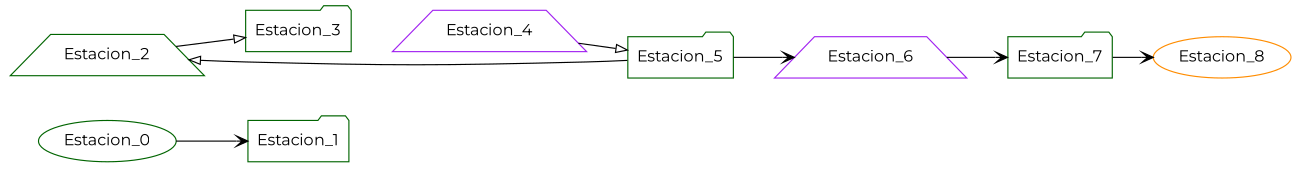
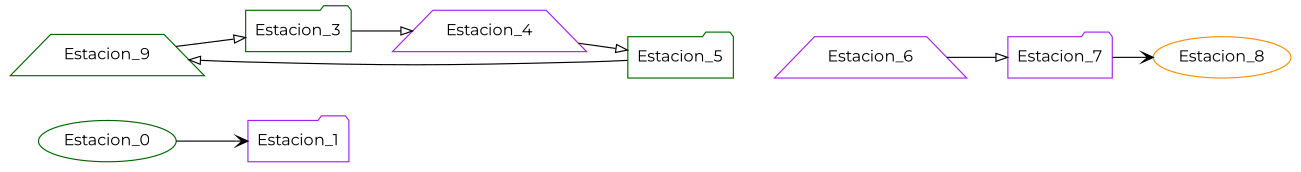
none -> (376, 31)
(107, 55) -> (107, 55)
(758, 57) -> none
(971, 57) -> (971, 57)
(1060, 57) -> (1060, 57)
(298, 141) -> (298, 141)
